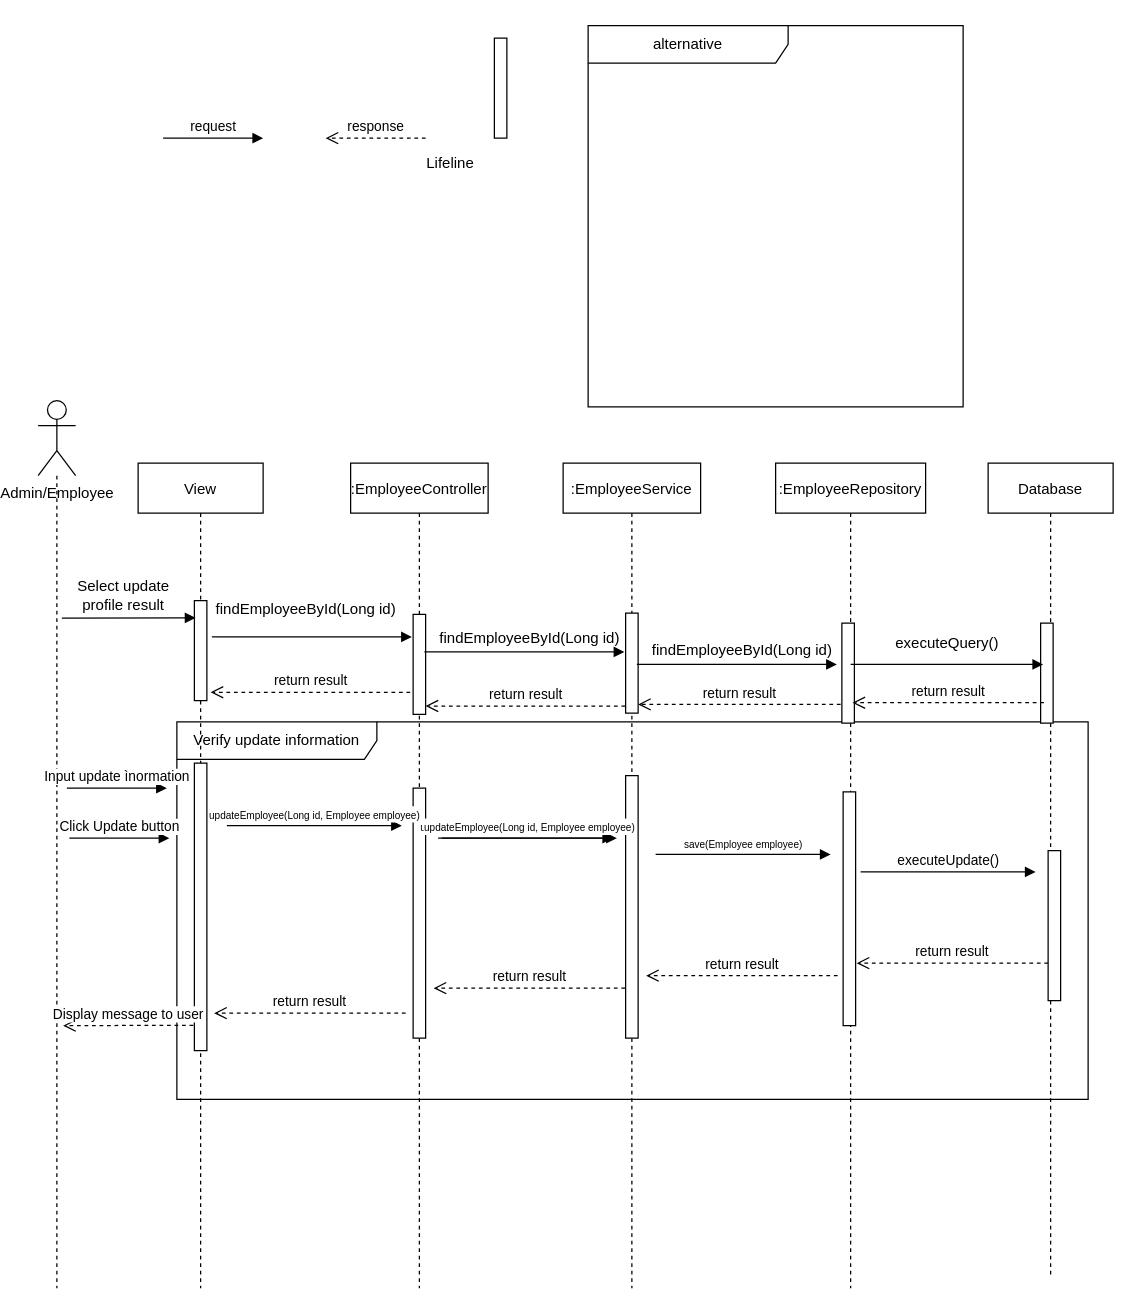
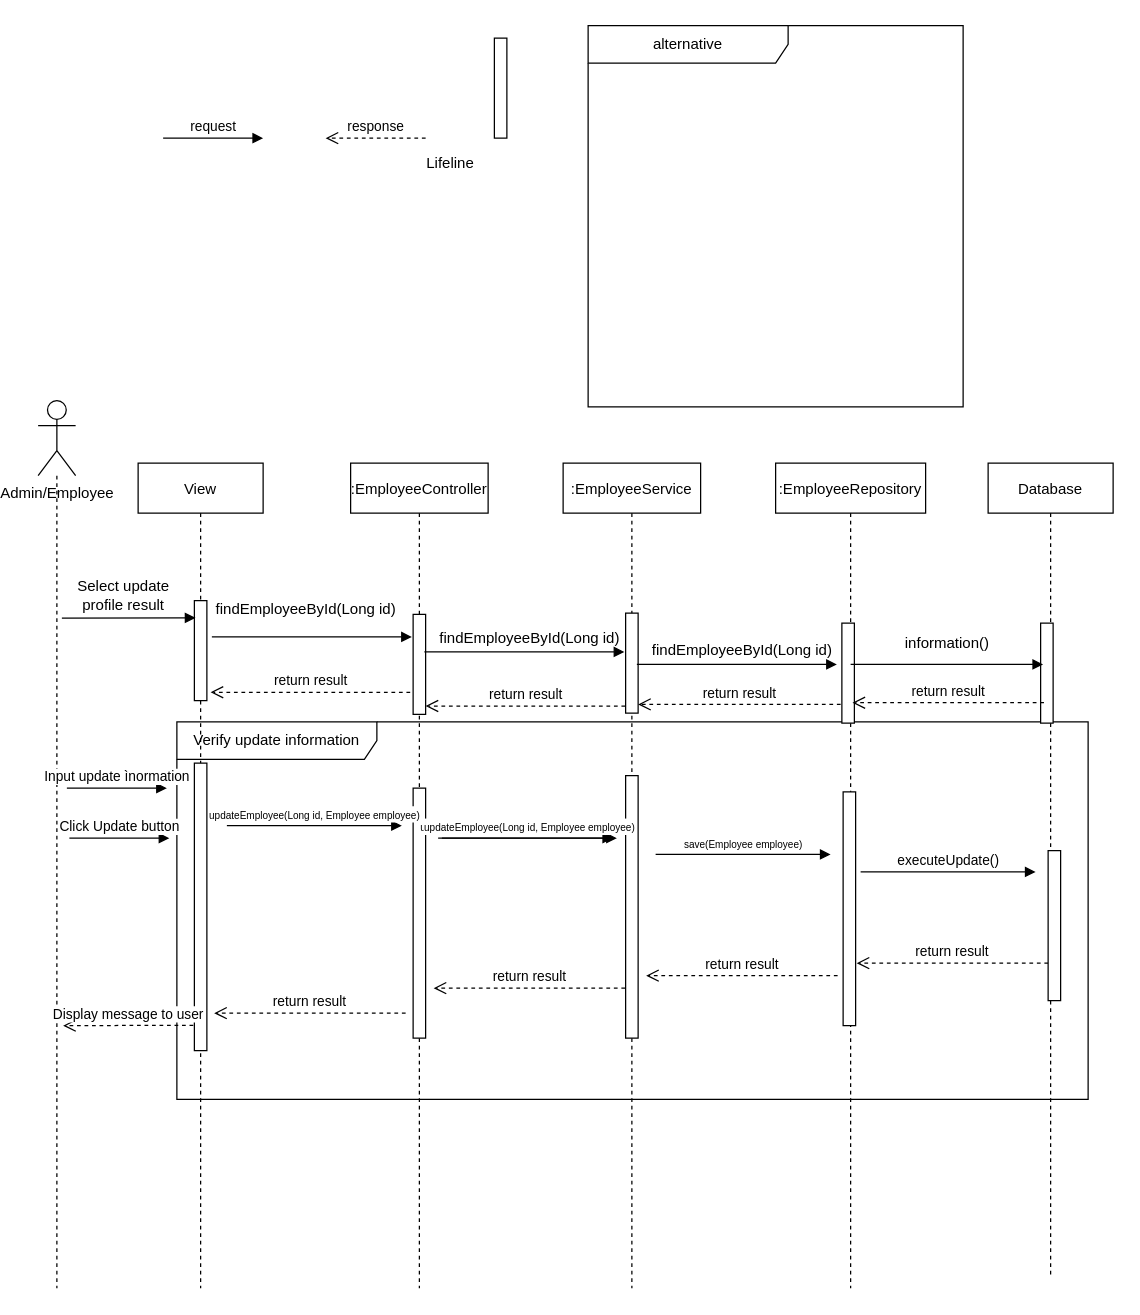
(948, 643) -> (948, 643)
